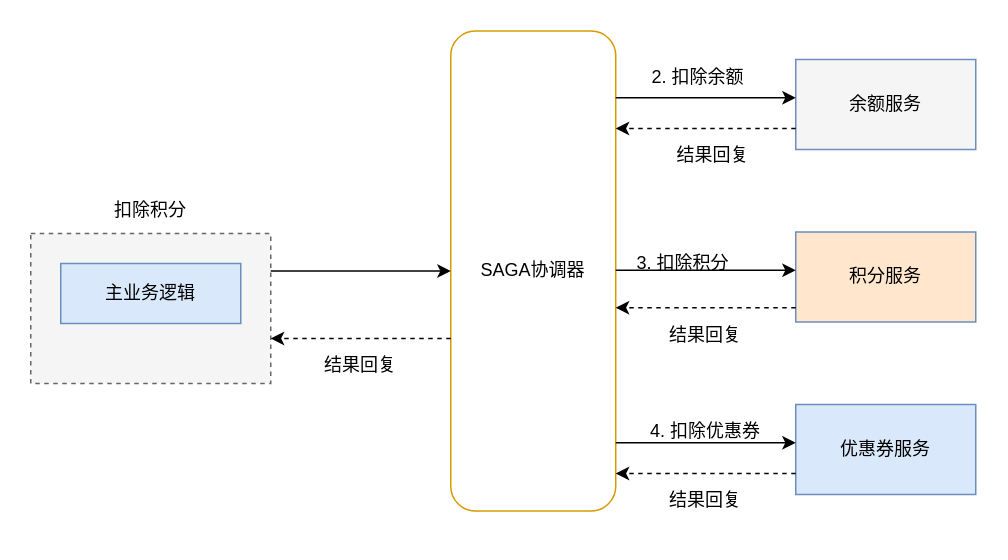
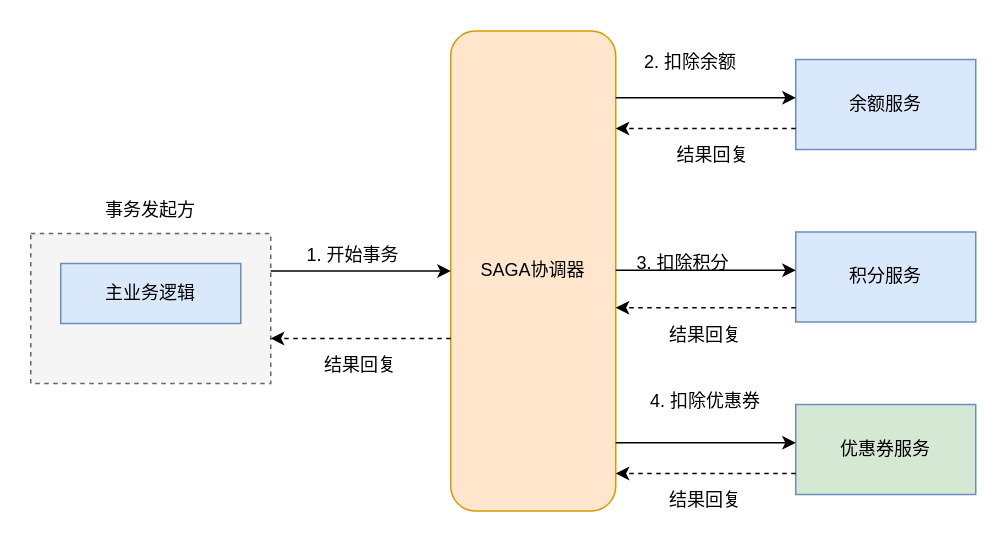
(698, 77) -> (691, 62)
(886, 104) -> (886, 104)
(151, 211) -> (151, 211)
none -> (353, 255)
(533, 271) -> (533, 271)
(886, 277) -> (886, 277)
(706, 431) -> (706, 401)
(886, 449) -> (886, 449)
